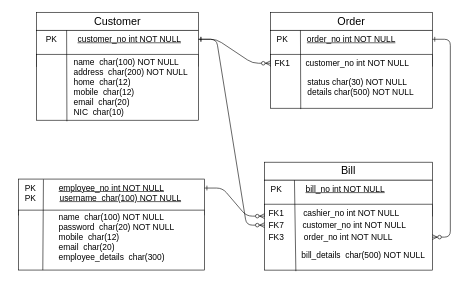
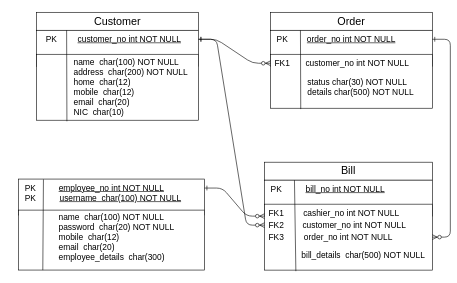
(276, 225) -> (276, 225)
